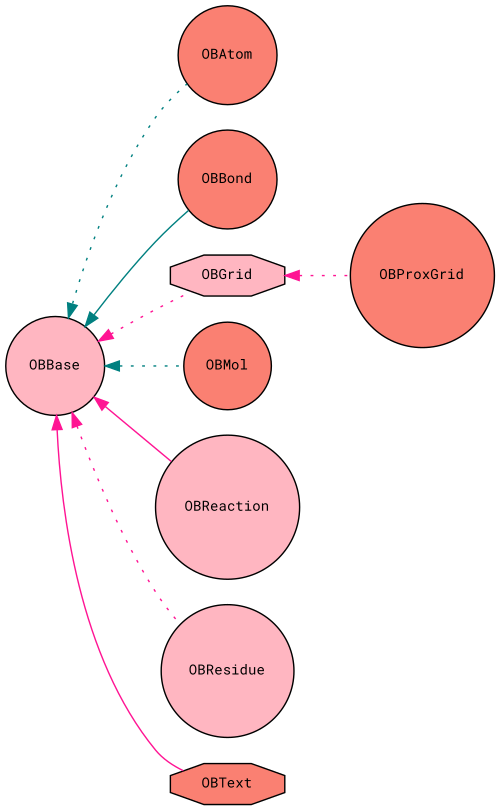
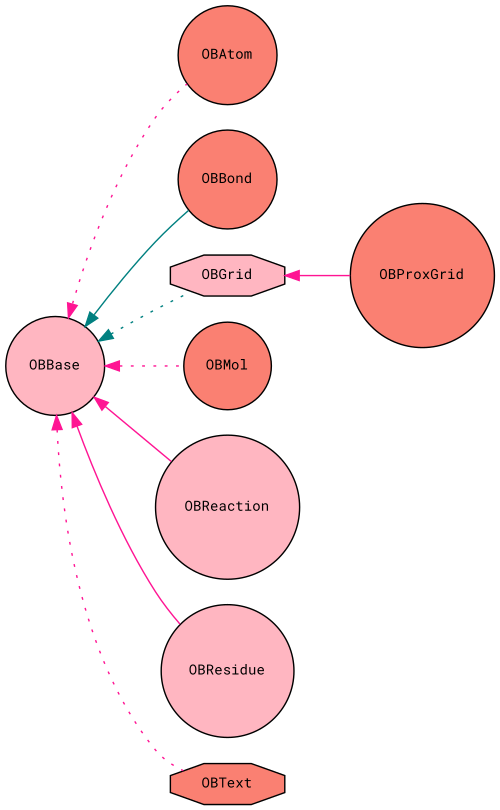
(116, 186) -> (116, 186)
(325, 276) -> (325, 276)
(151, 312) -> (151, 312)
(151, 366) -> (151, 366)
(121, 529) -> (121, 529)
(87, 614) -> (87, 614)
